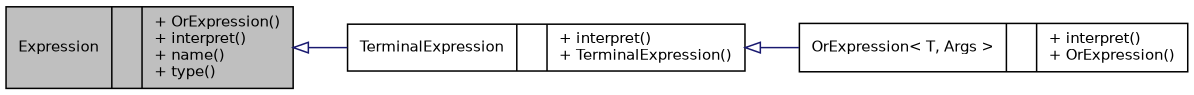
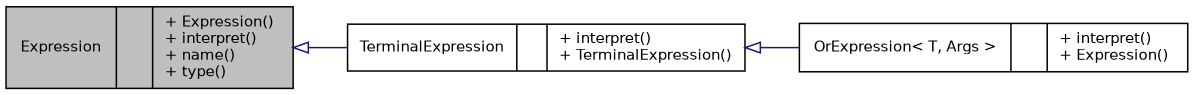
(218, 22) -> (220, 22)
(1112, 55) -> (1114, 55)
